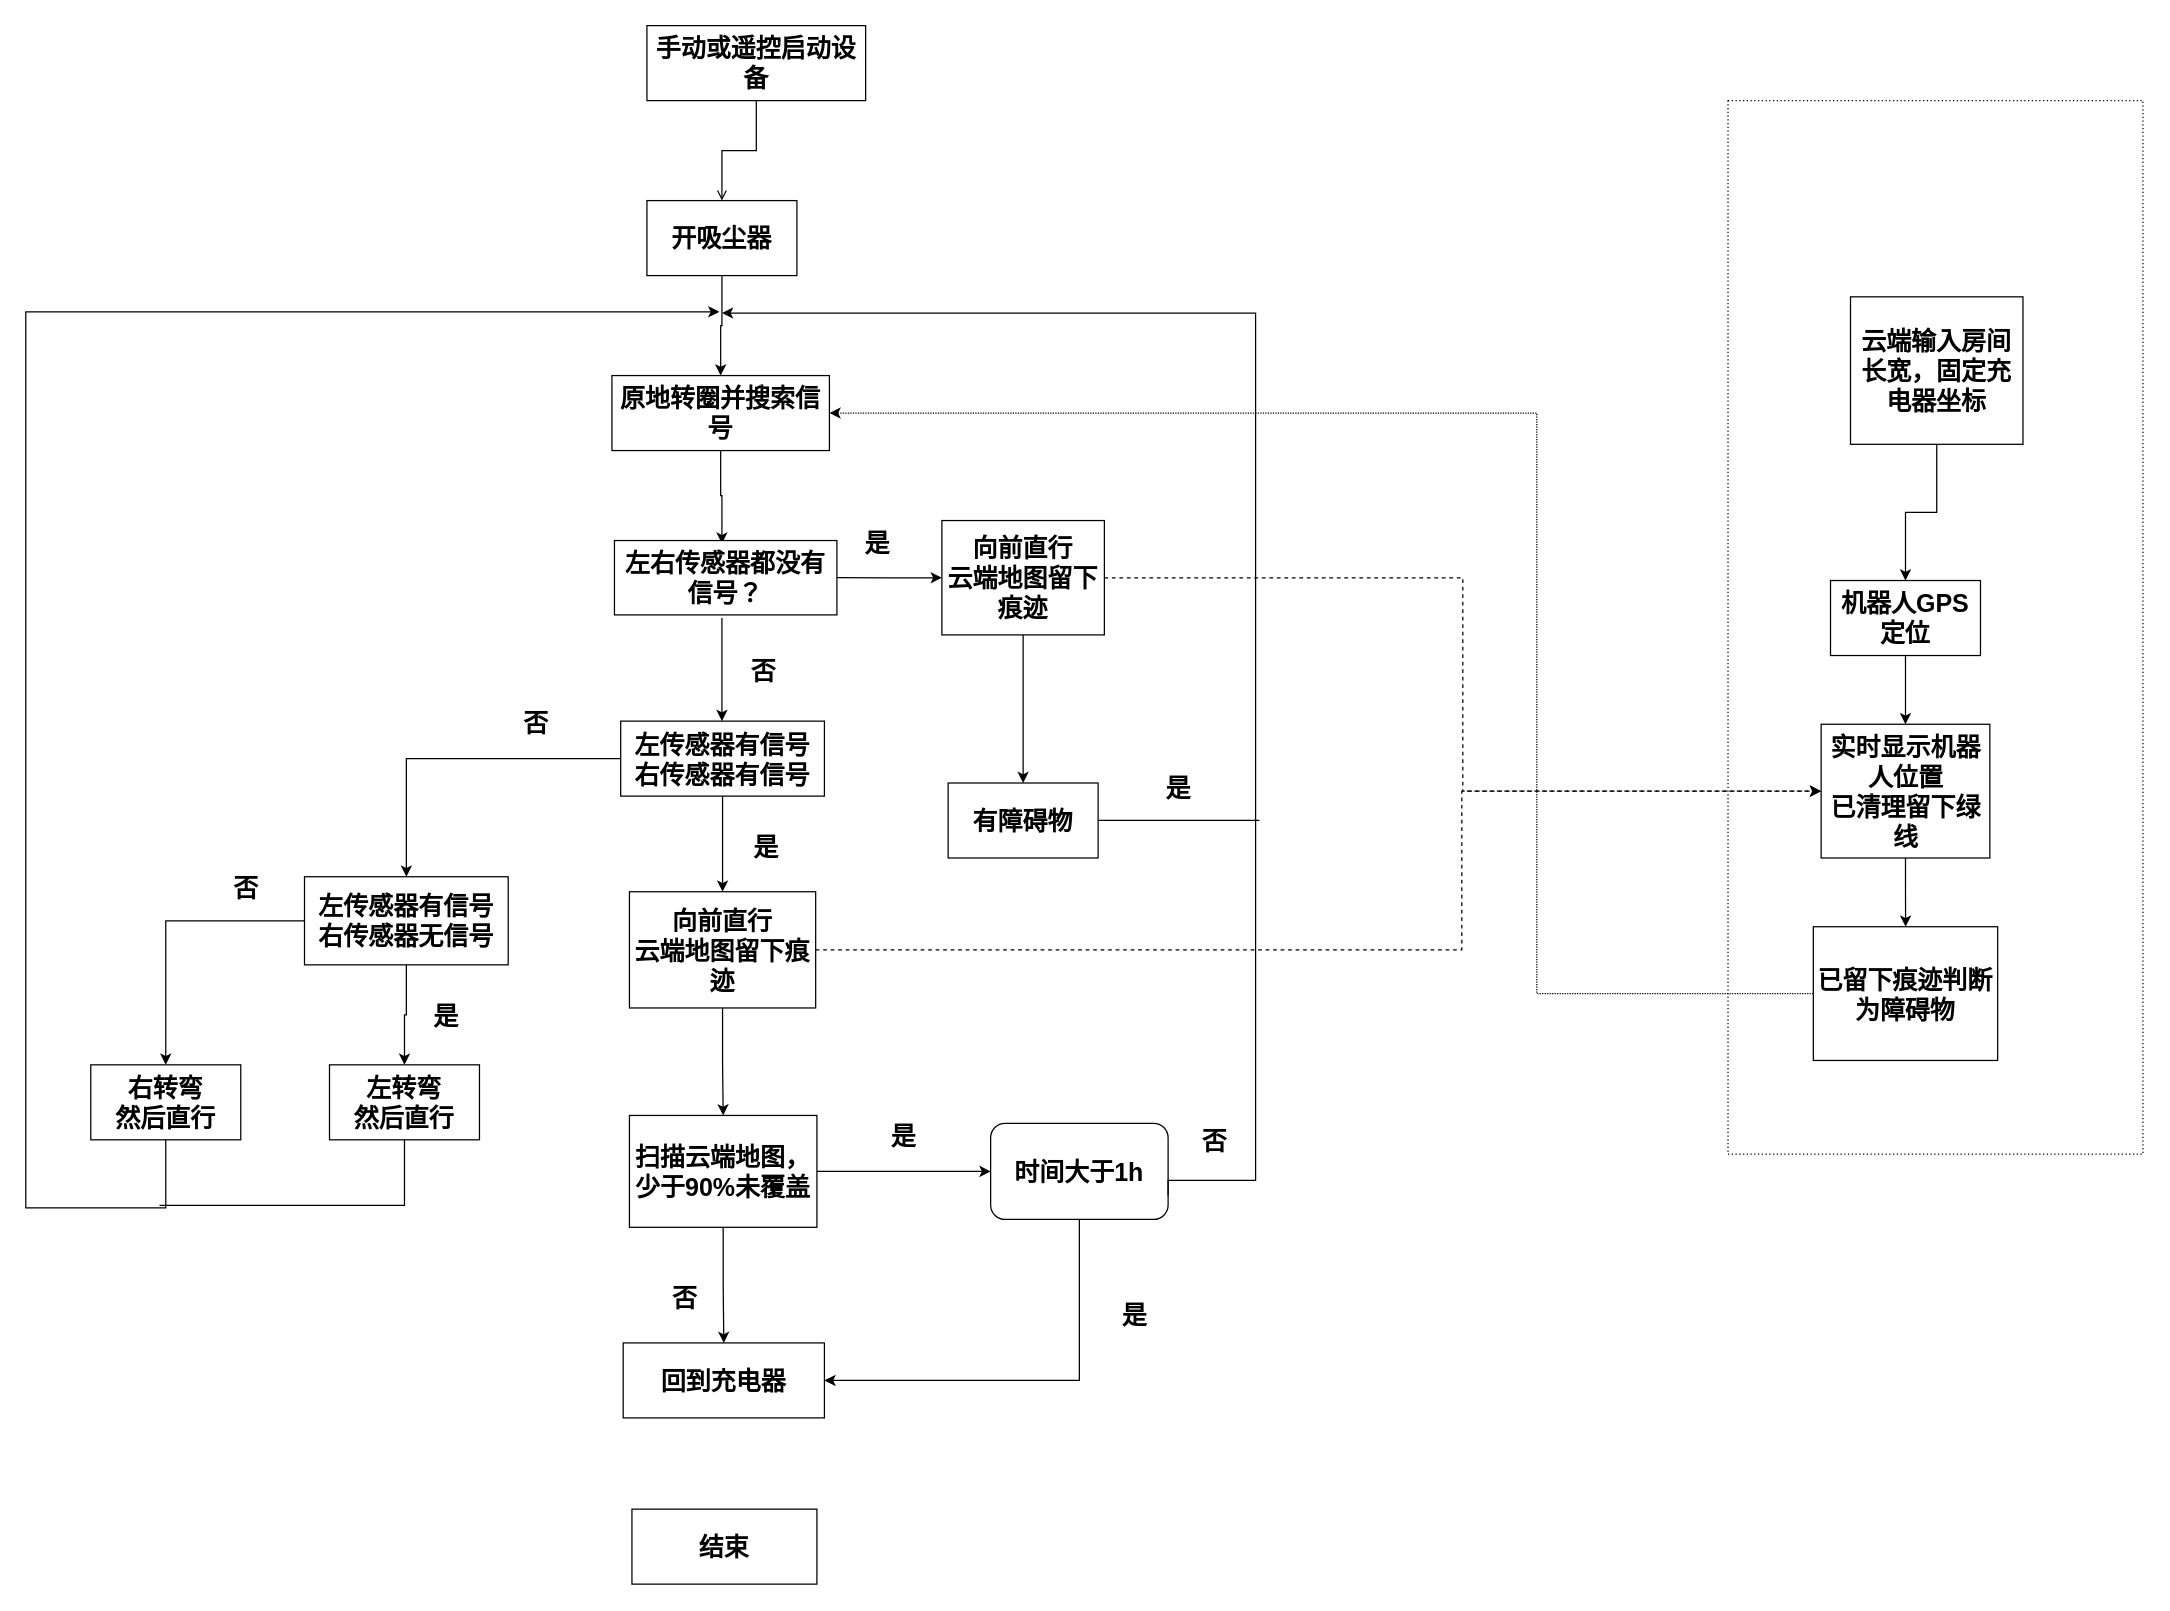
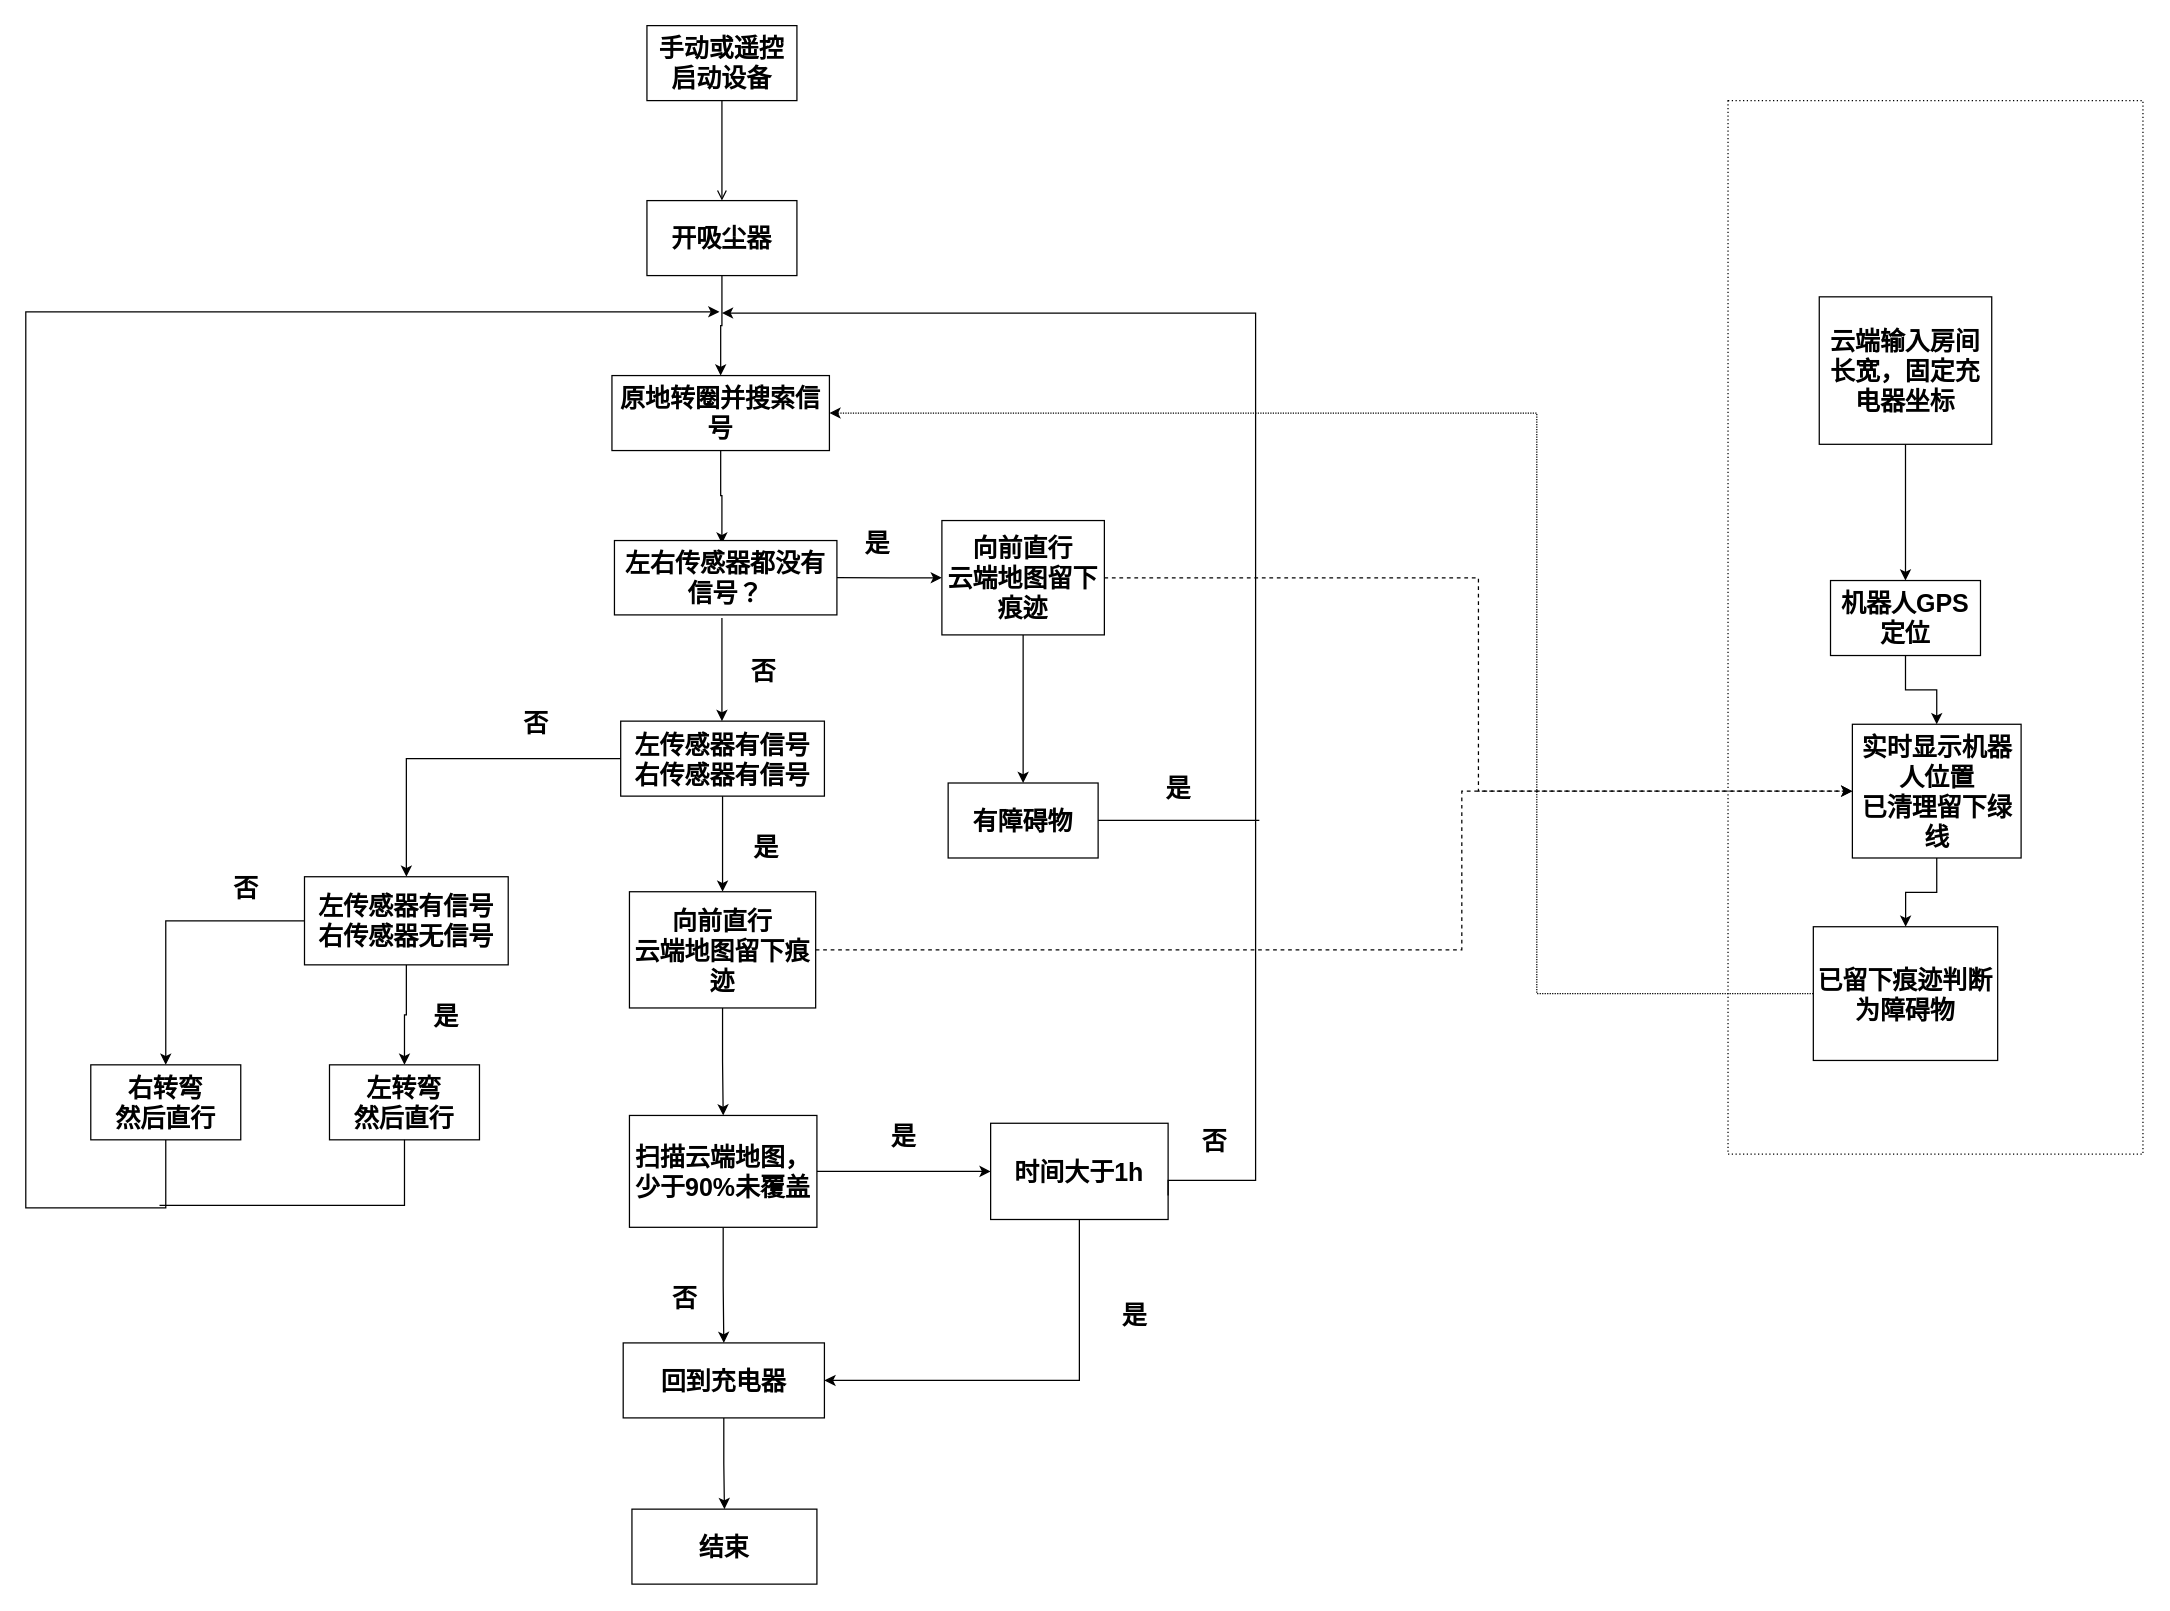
(756, 63) -> (722, 63)
(1937, 371) -> (1906, 371)
(1906, 791) -> (1937, 791)
(1079, 1172) -> (1079, 1172)
none -> (724, 1460)
